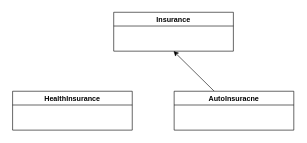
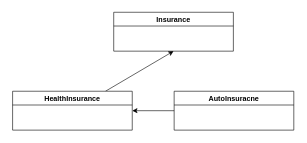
none -> (138, 72)
(207, 84) -> (137, 111)
